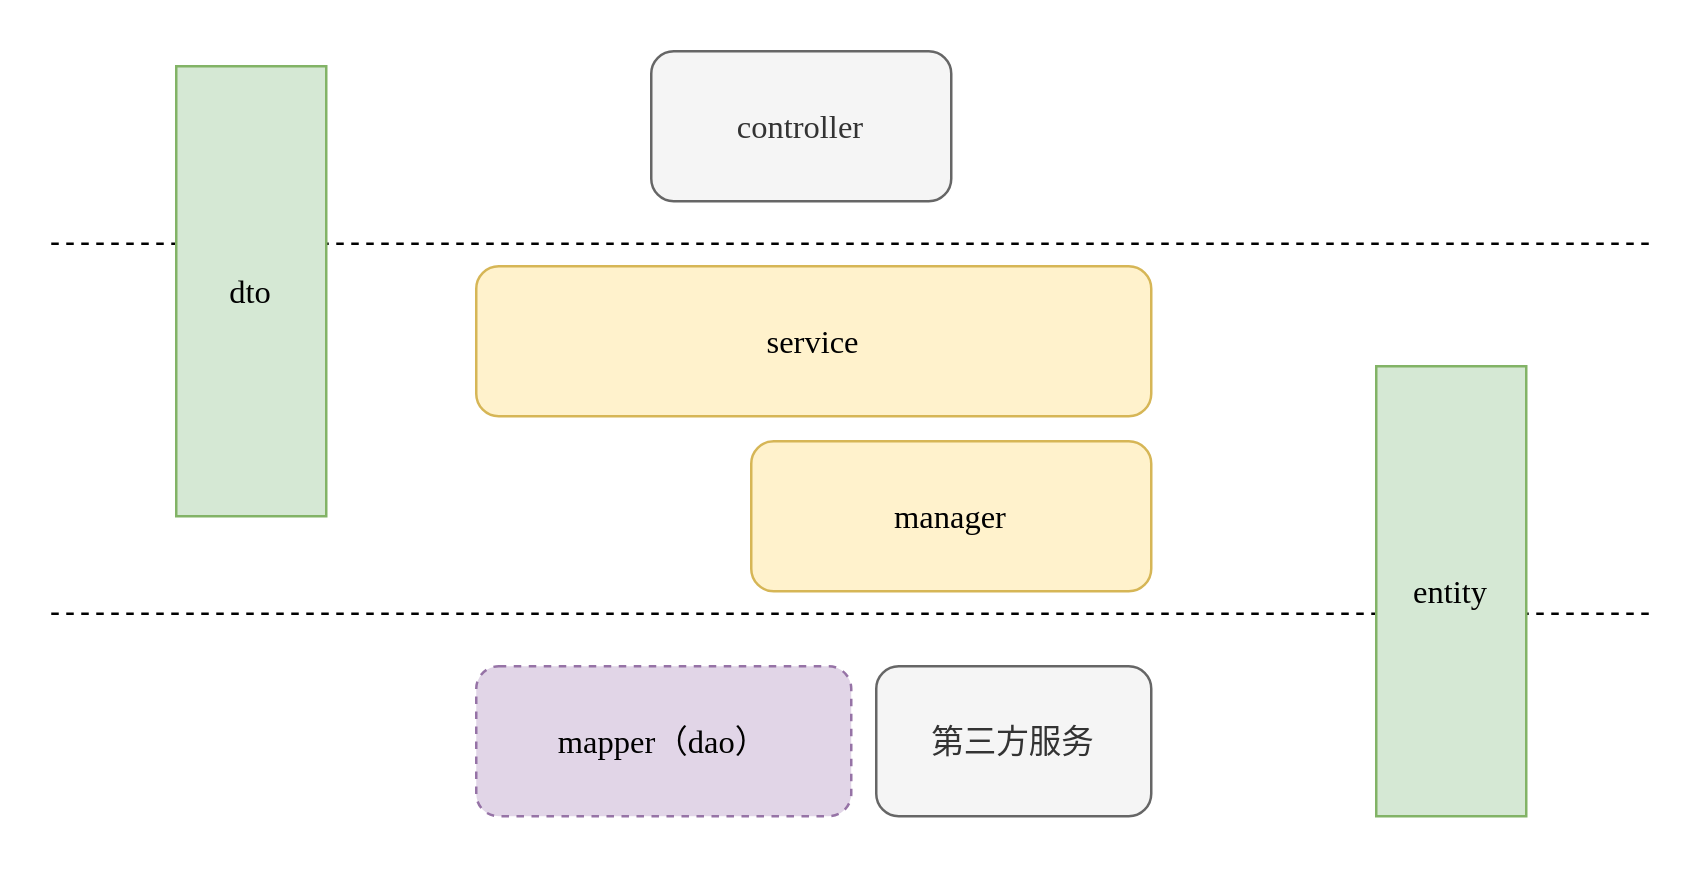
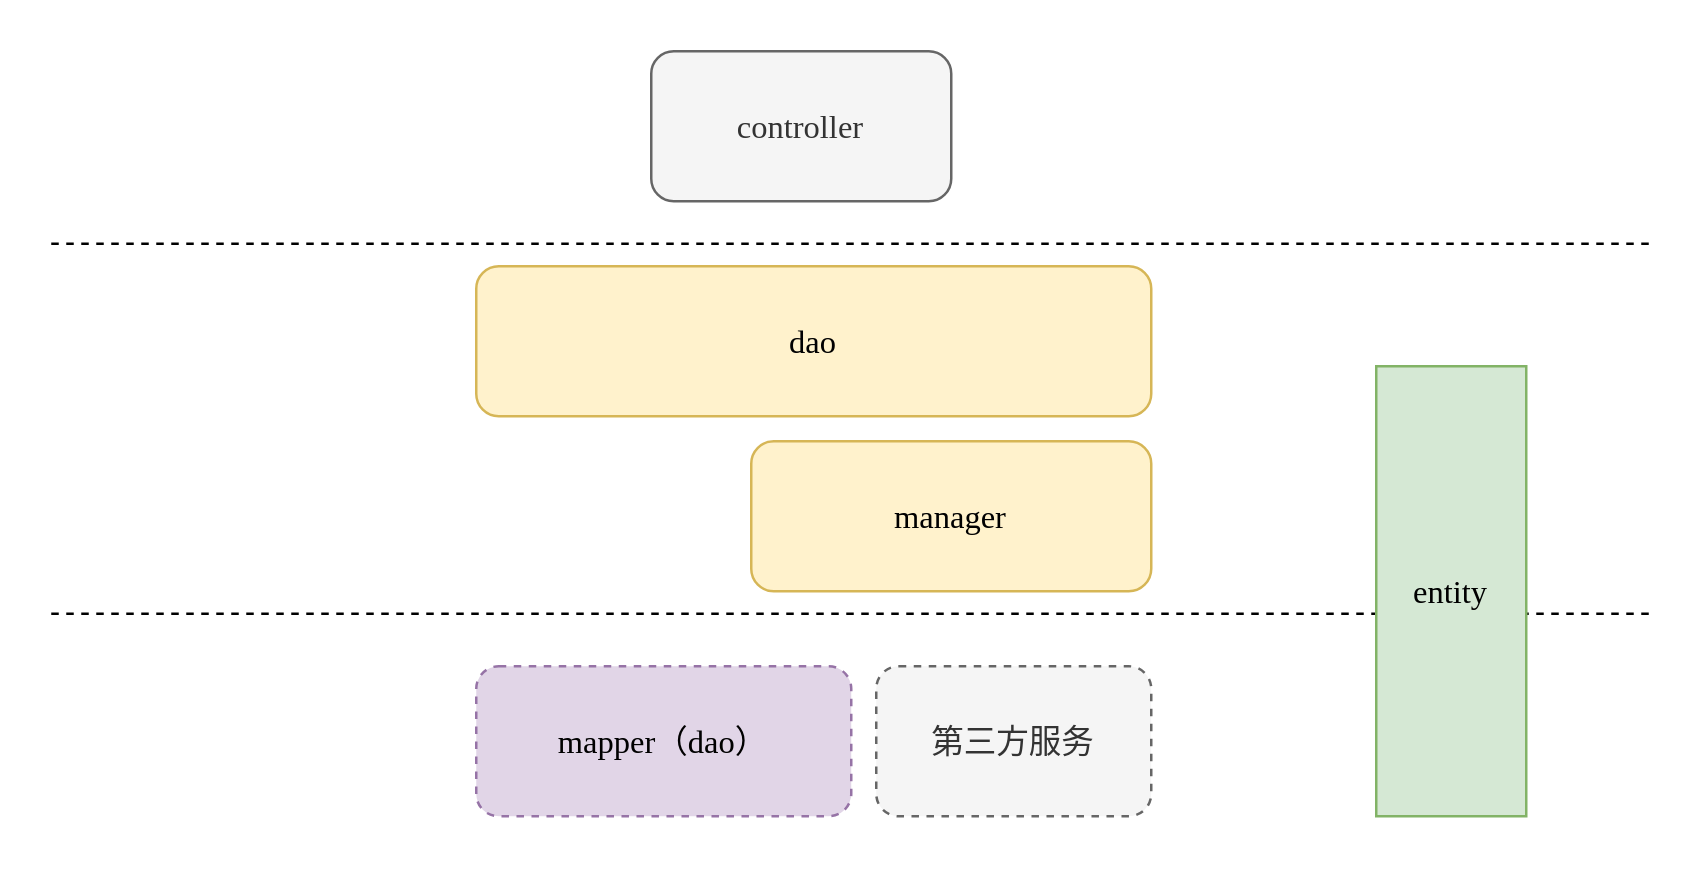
(251, 291) -> none
(814, 341) -> (814, 341)
(1014, 741) -> (1014, 741)
